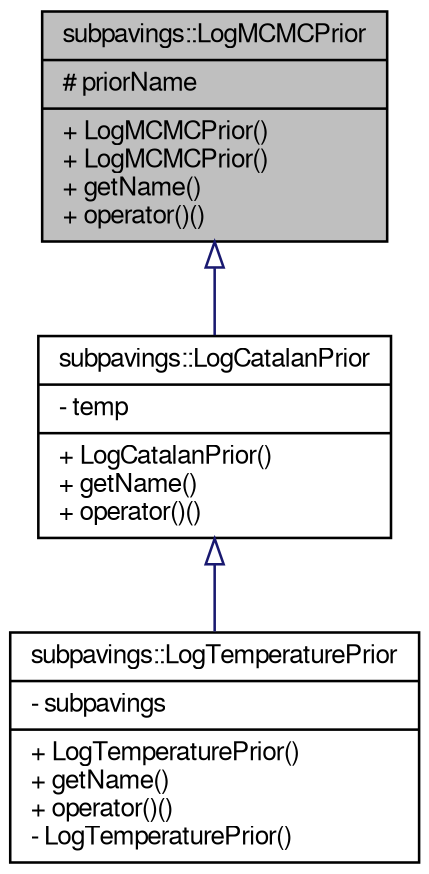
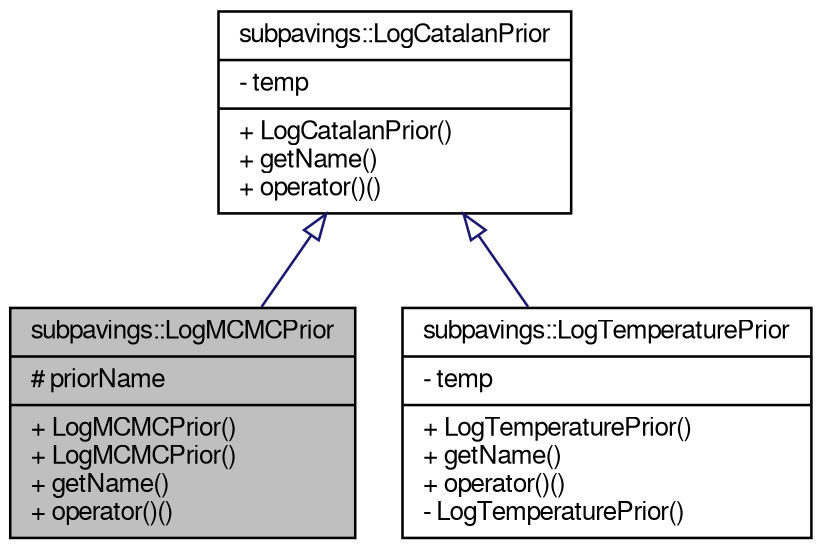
(215, 302) -> (286, 271)
(100, 704) -> (459, 379)
